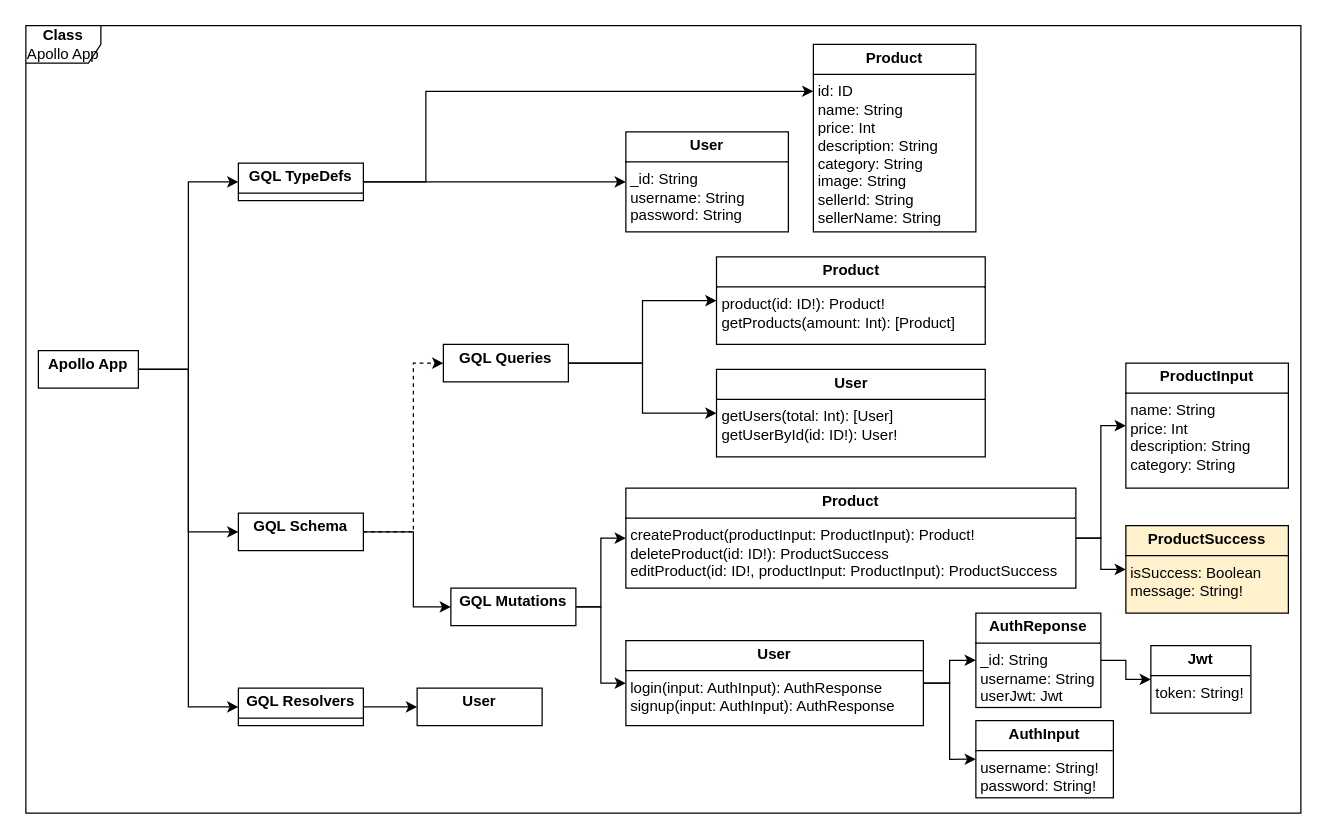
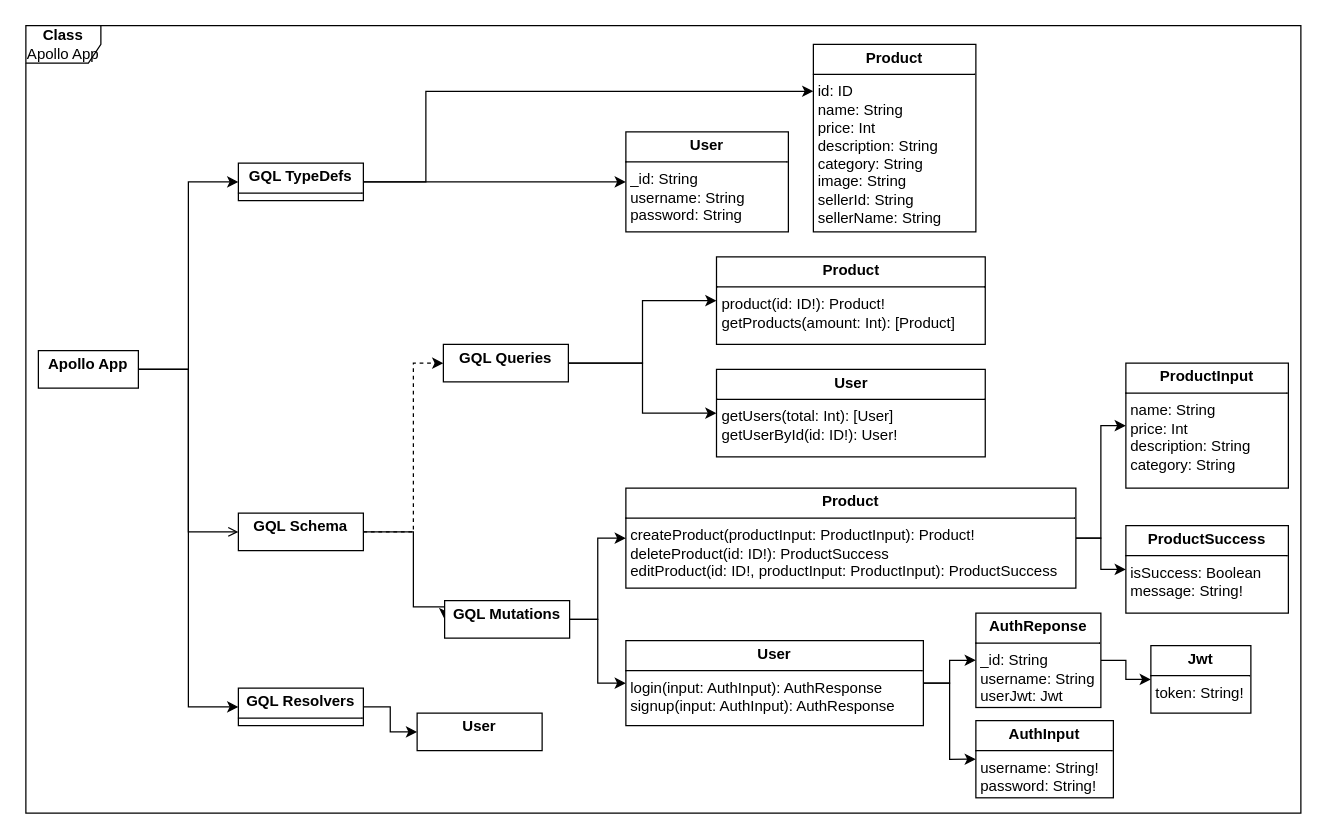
(228, 532) -> (230, 532)
(1207, 569) -> (1207, 569)
(513, 607) -> (507, 619)
(479, 707) -> (479, 732)
